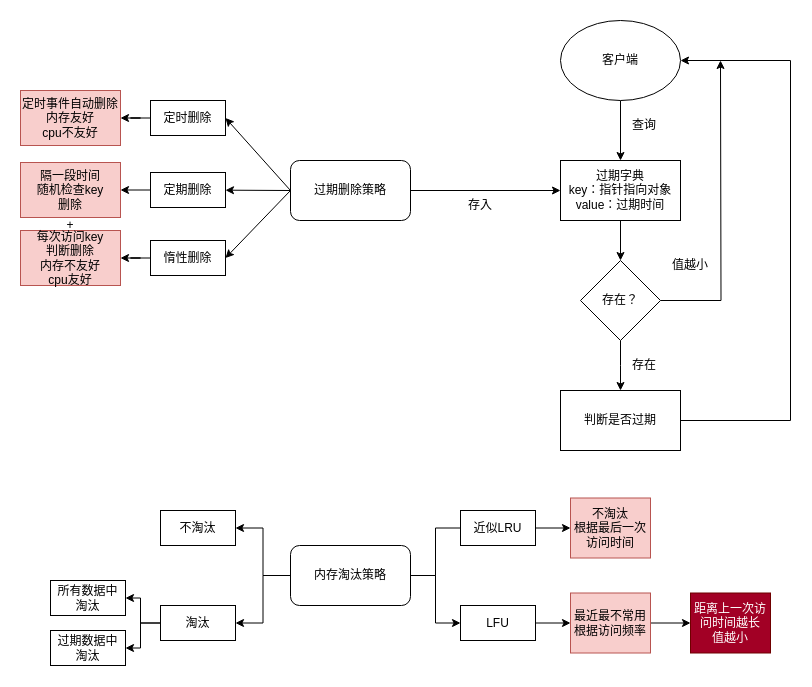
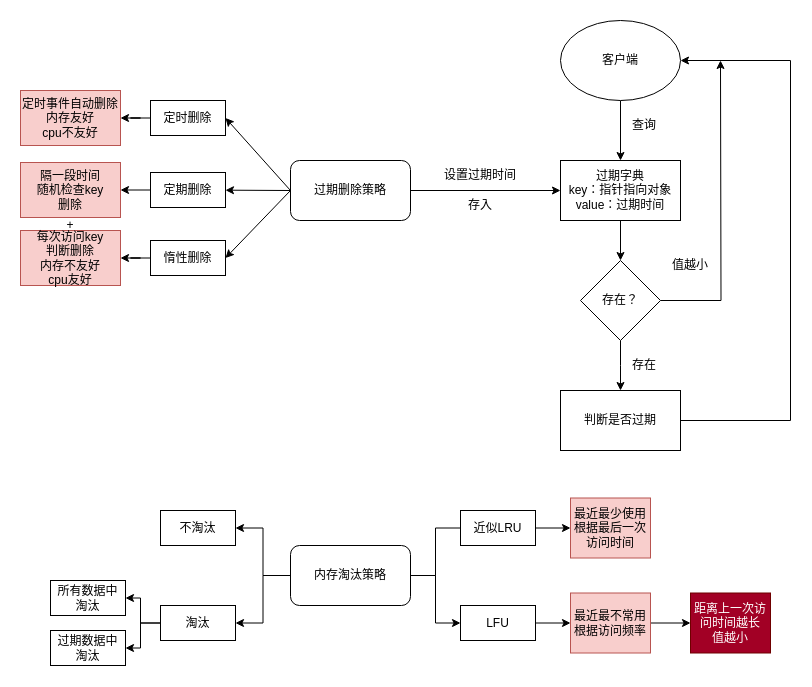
none -> (481, 176)
(611, 529) -> (611, 529)
